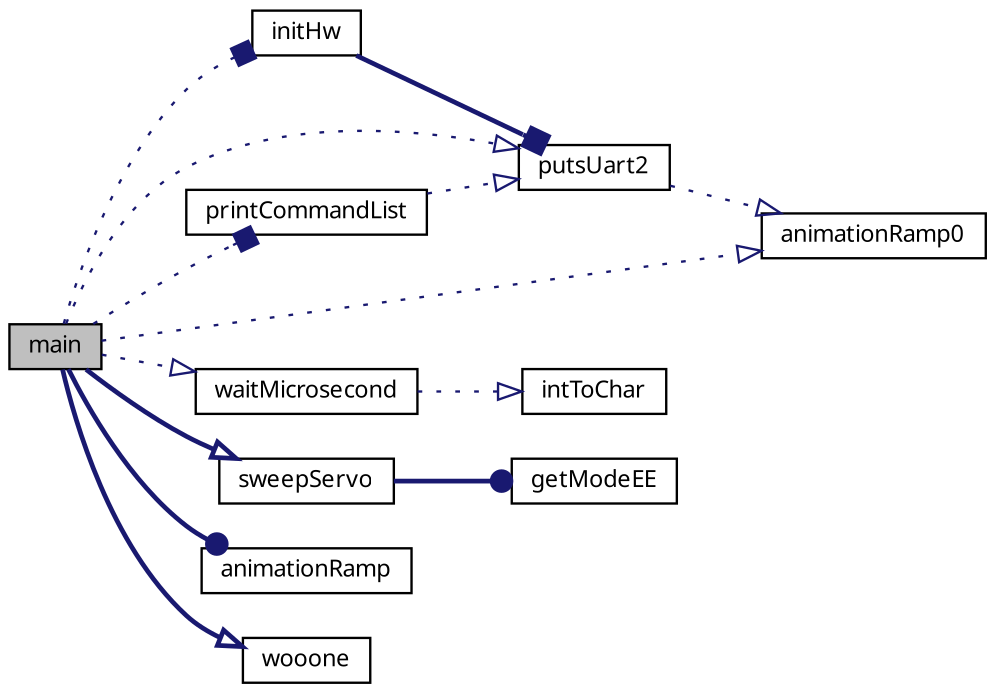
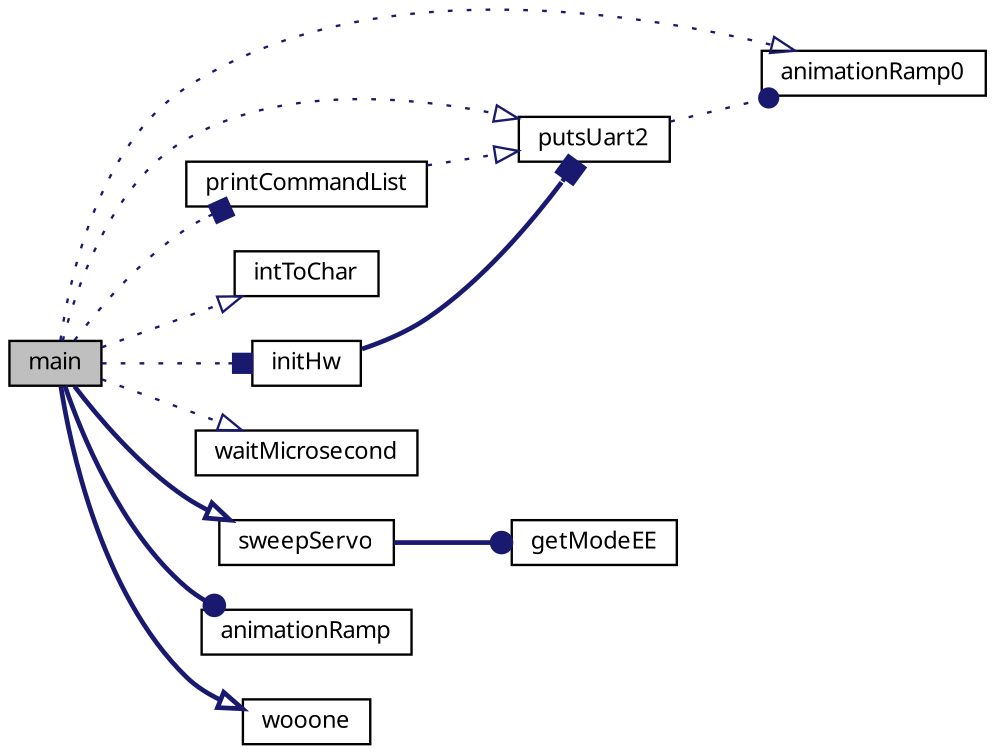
(714, 197) -> (715, 111)
(458, 391) -> (161, 326)
